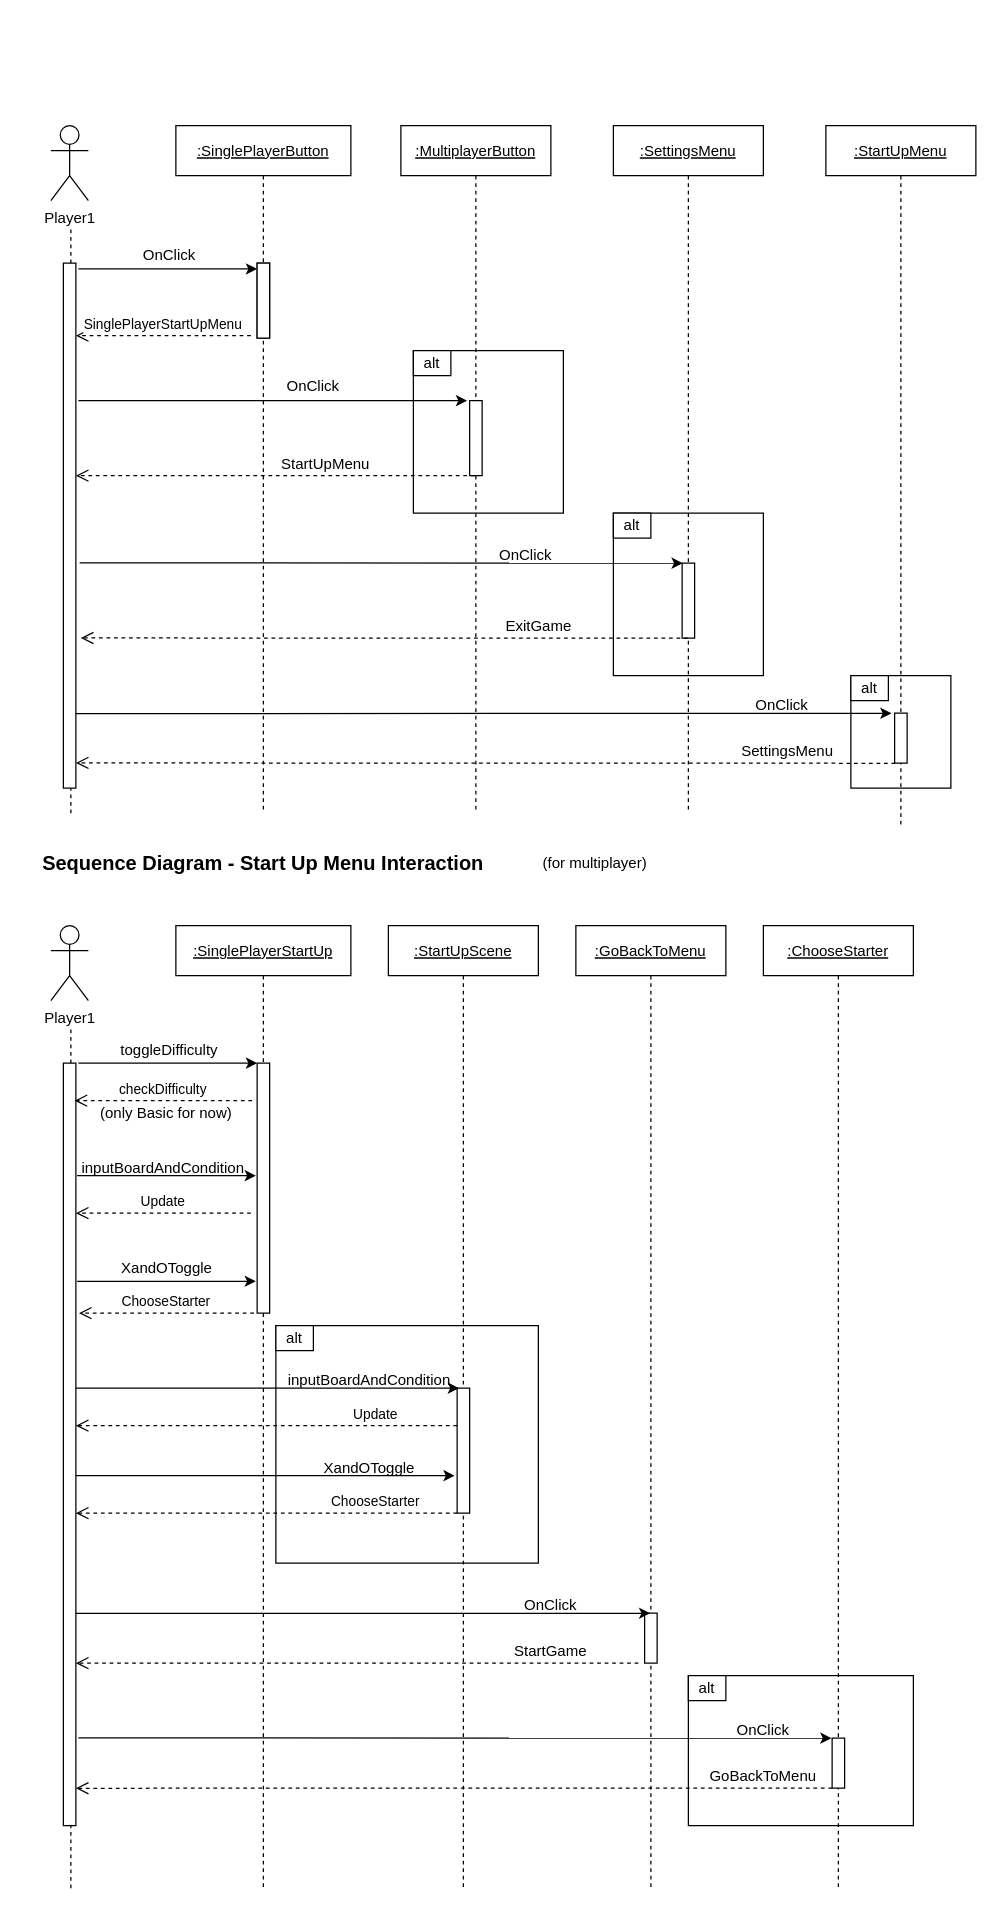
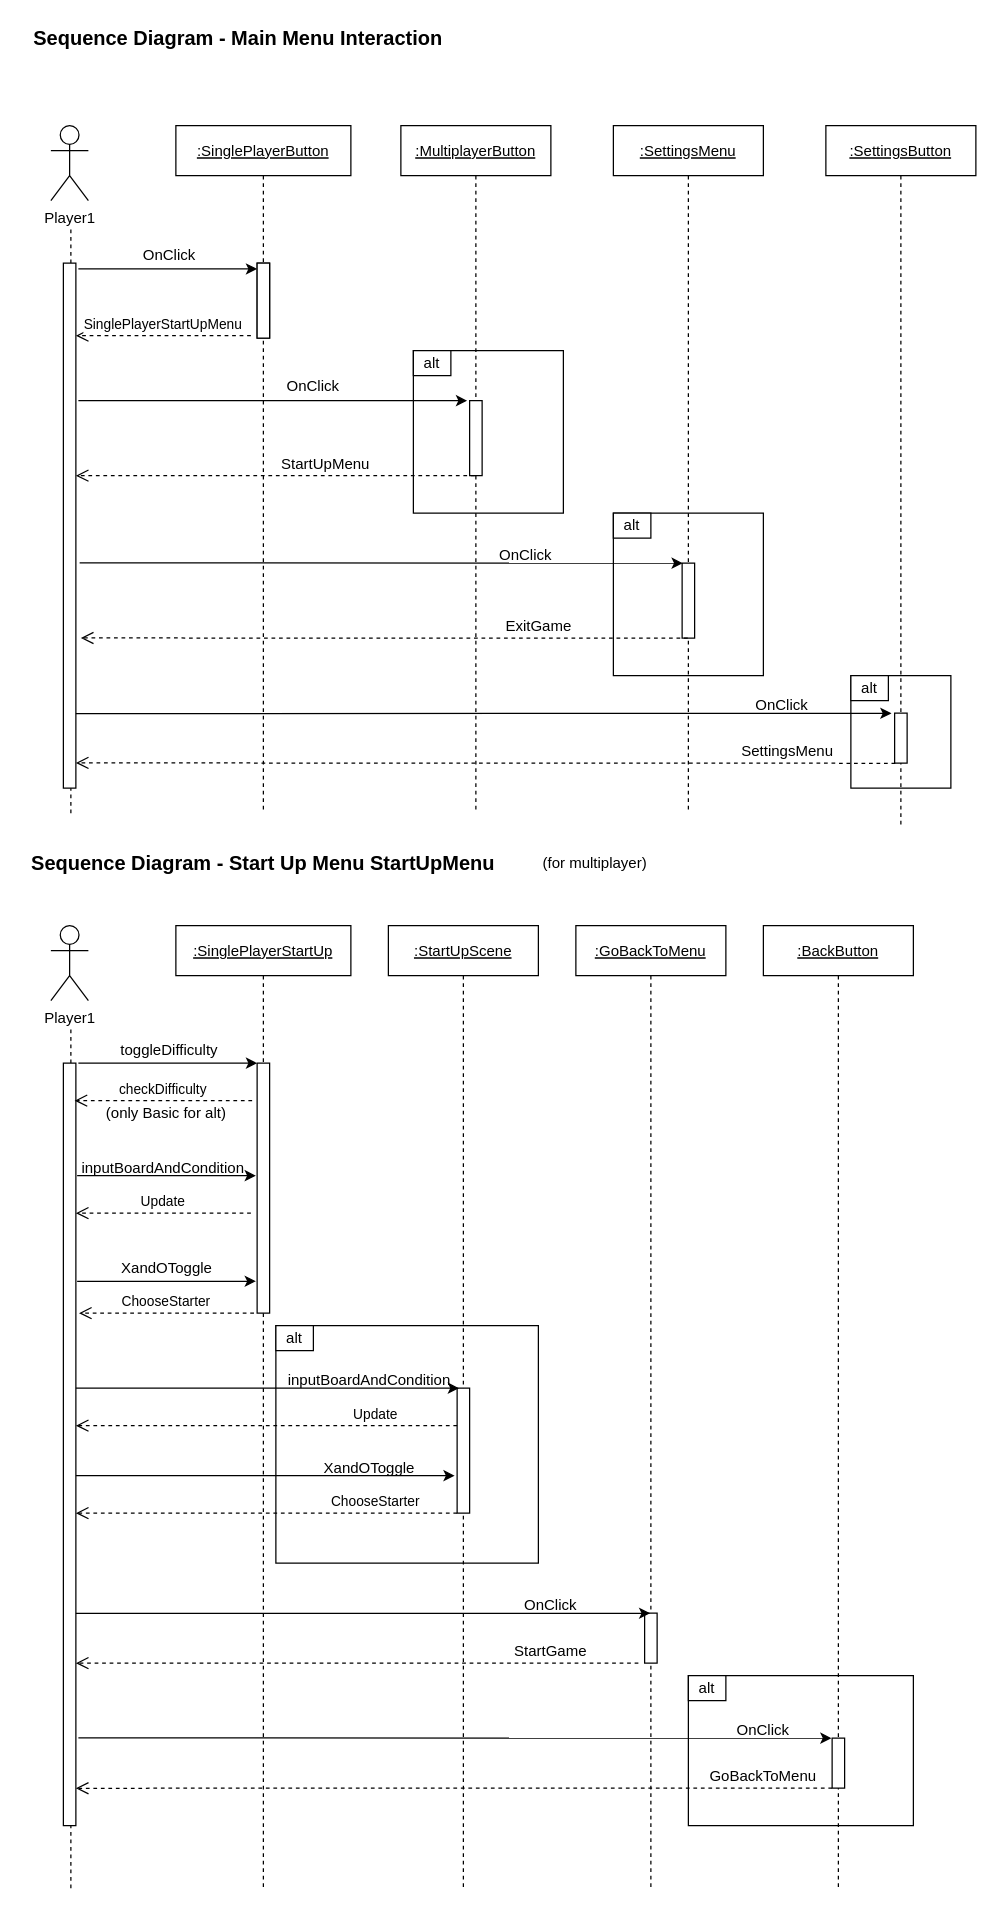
none -> (238, 38)
(900, 151) -> (900, 151)
(263, 863) -> (263, 863)
(838, 951) -> (838, 951)
(166, 1113) -> (166, 1113)
